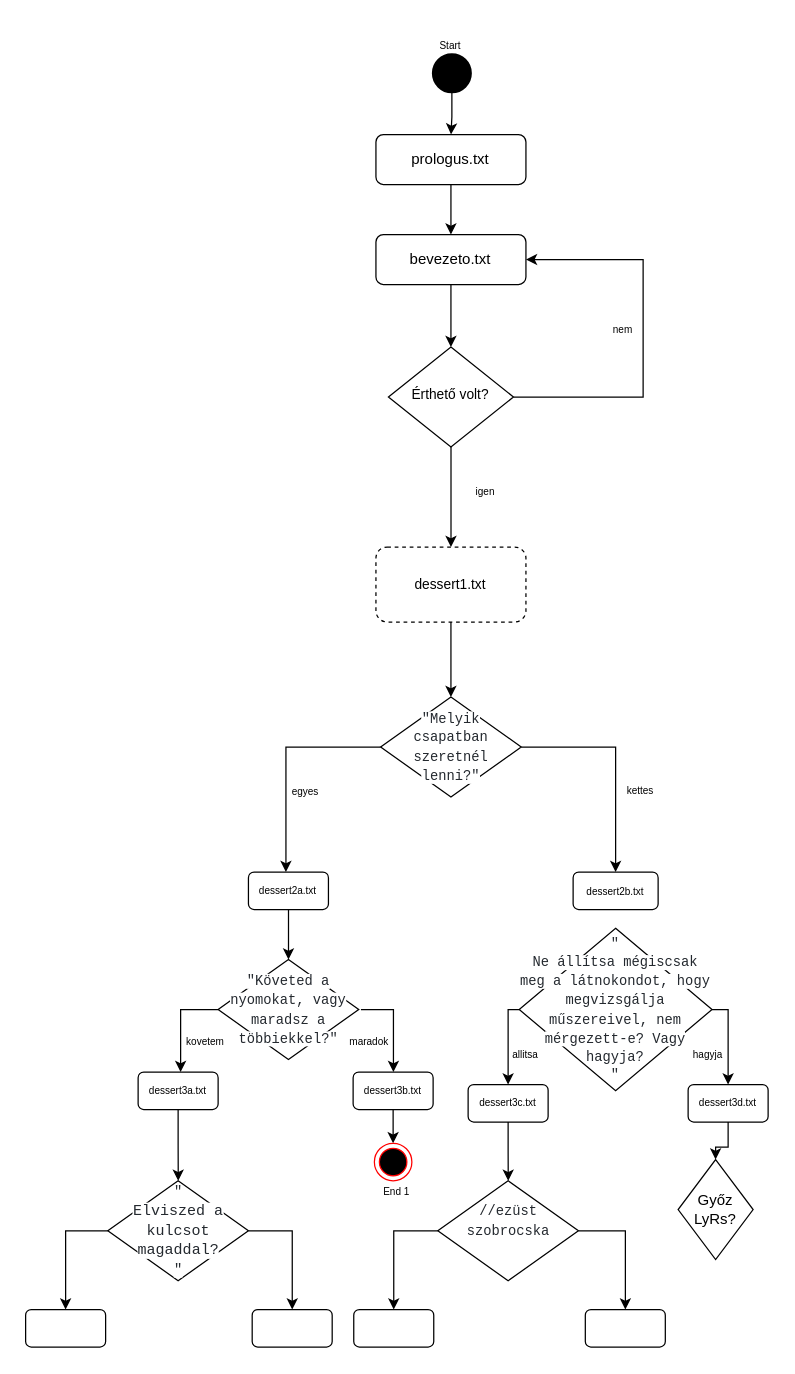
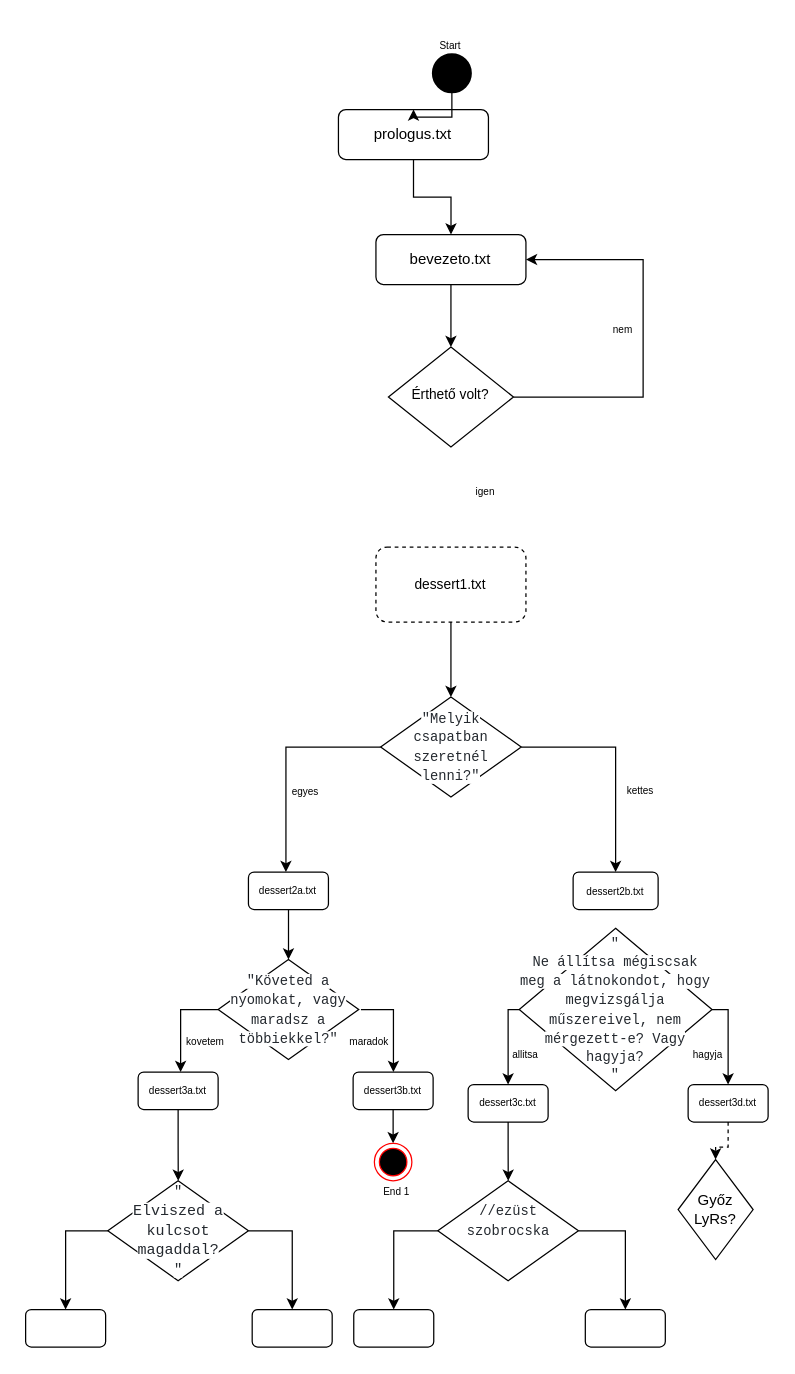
(451, 159) -> (413, 134)
(451, 493) -> none
(728, 1142) -> (728, 1142)
